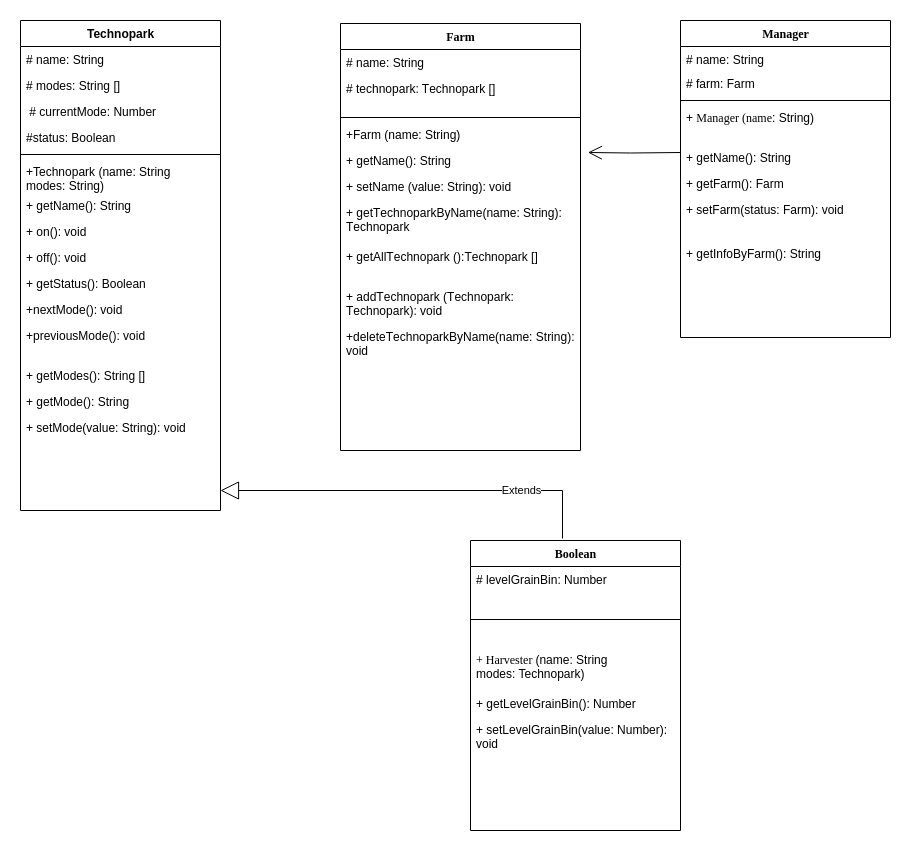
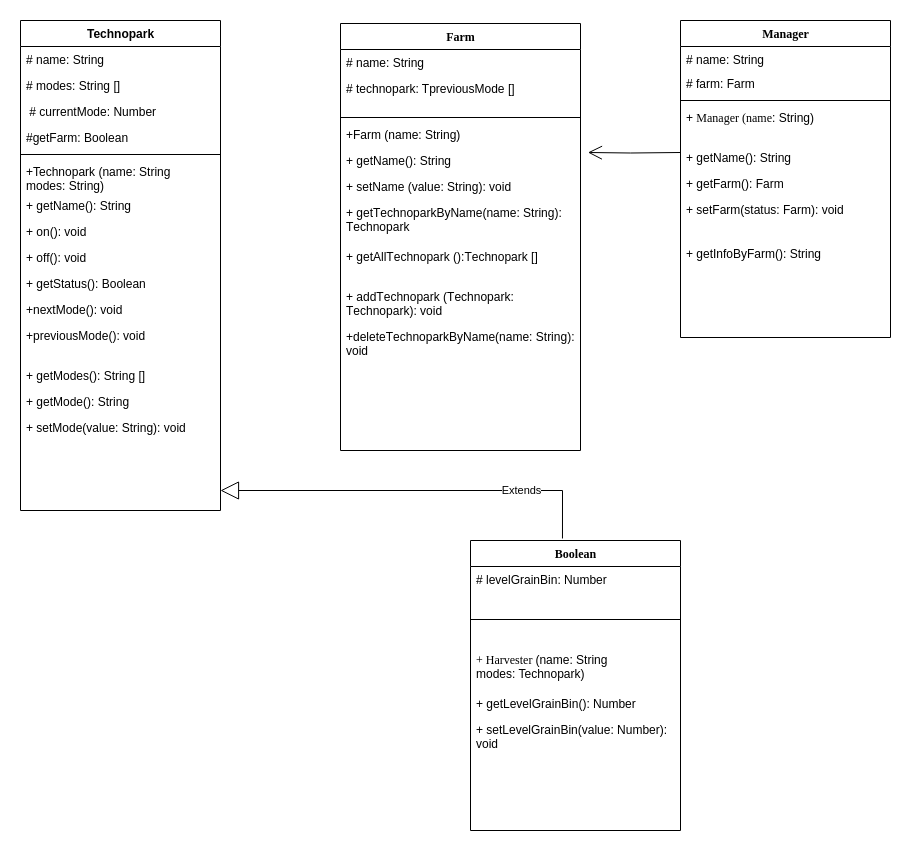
(433, 90) -> (441, 90)
(76, 139) -> (79, 139)
